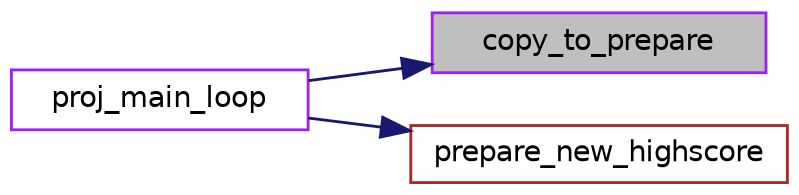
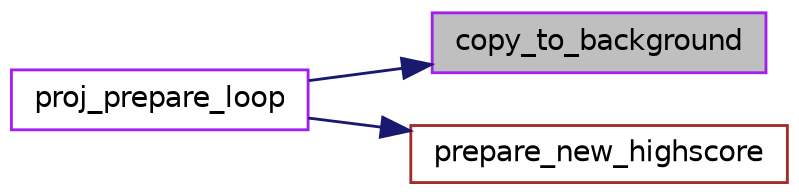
(599, 43) -> (599, 43)
(160, 100) -> (160, 100)
